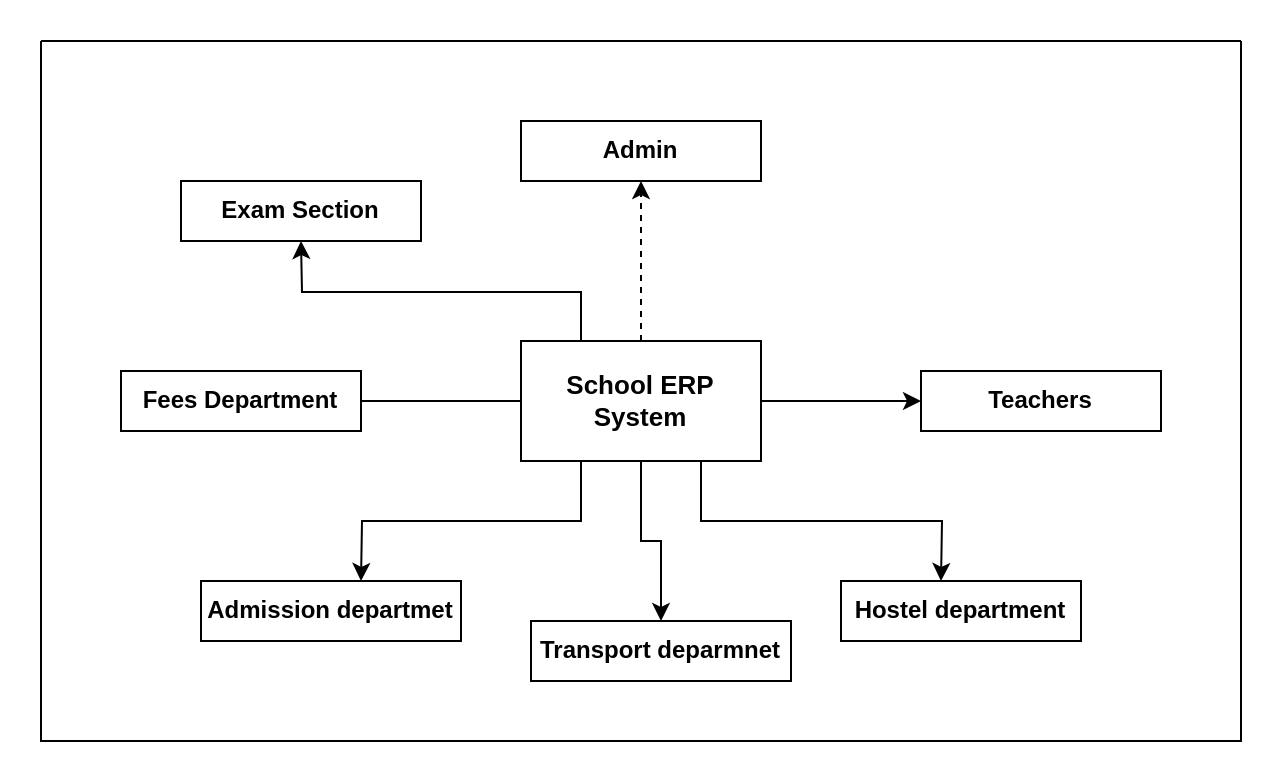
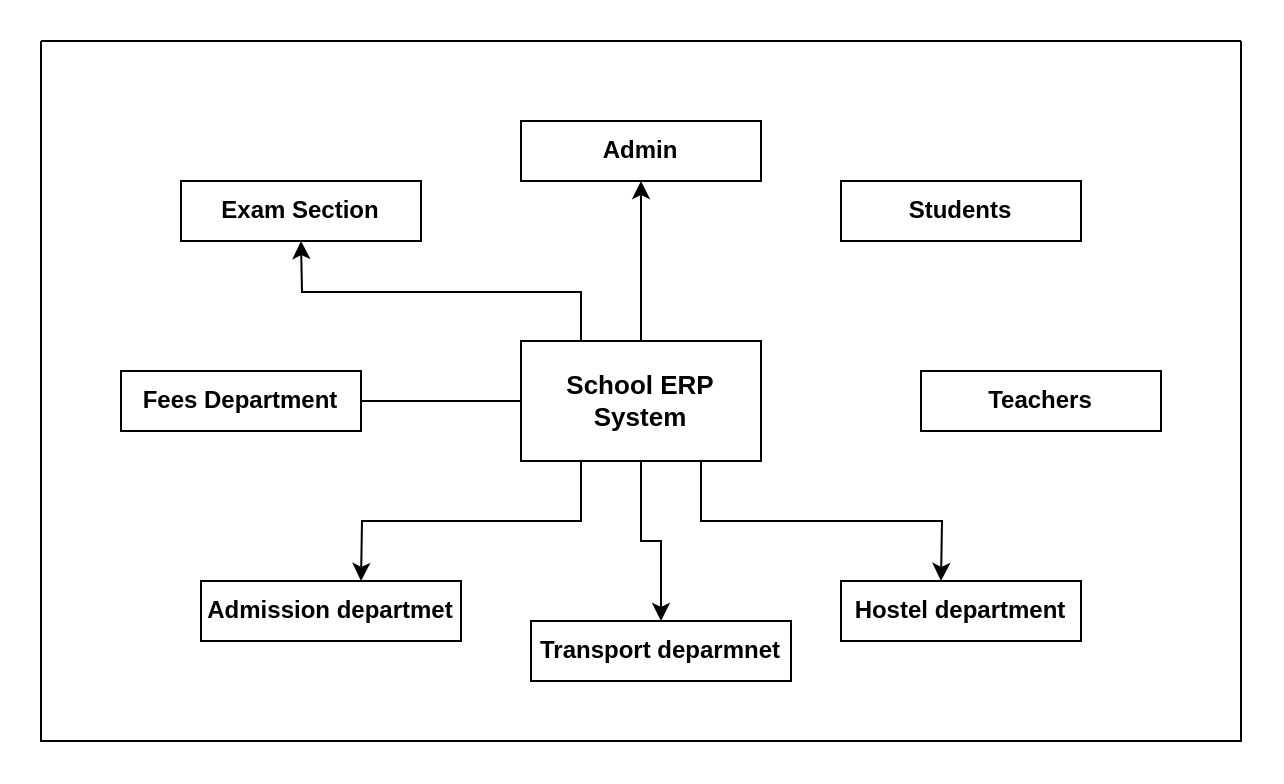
none -> (961, 211)
(641, 267) -> (641, 267)
(834, 401) -> none
